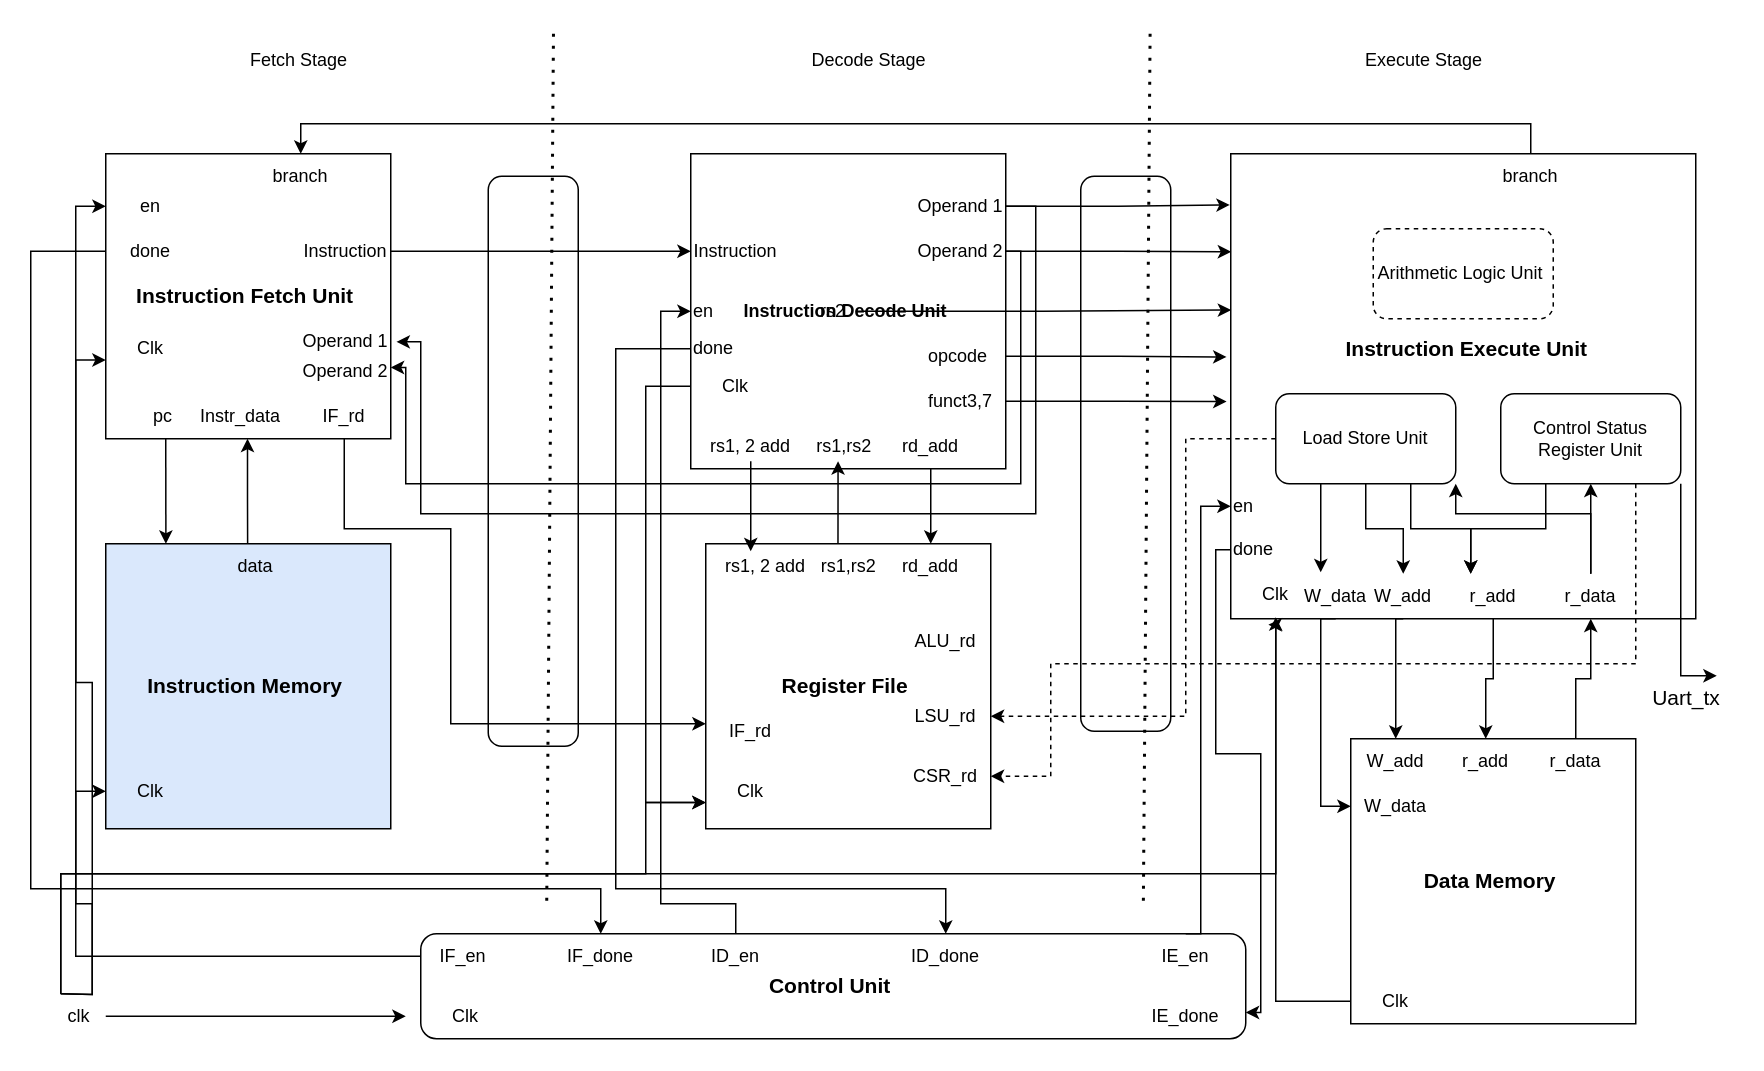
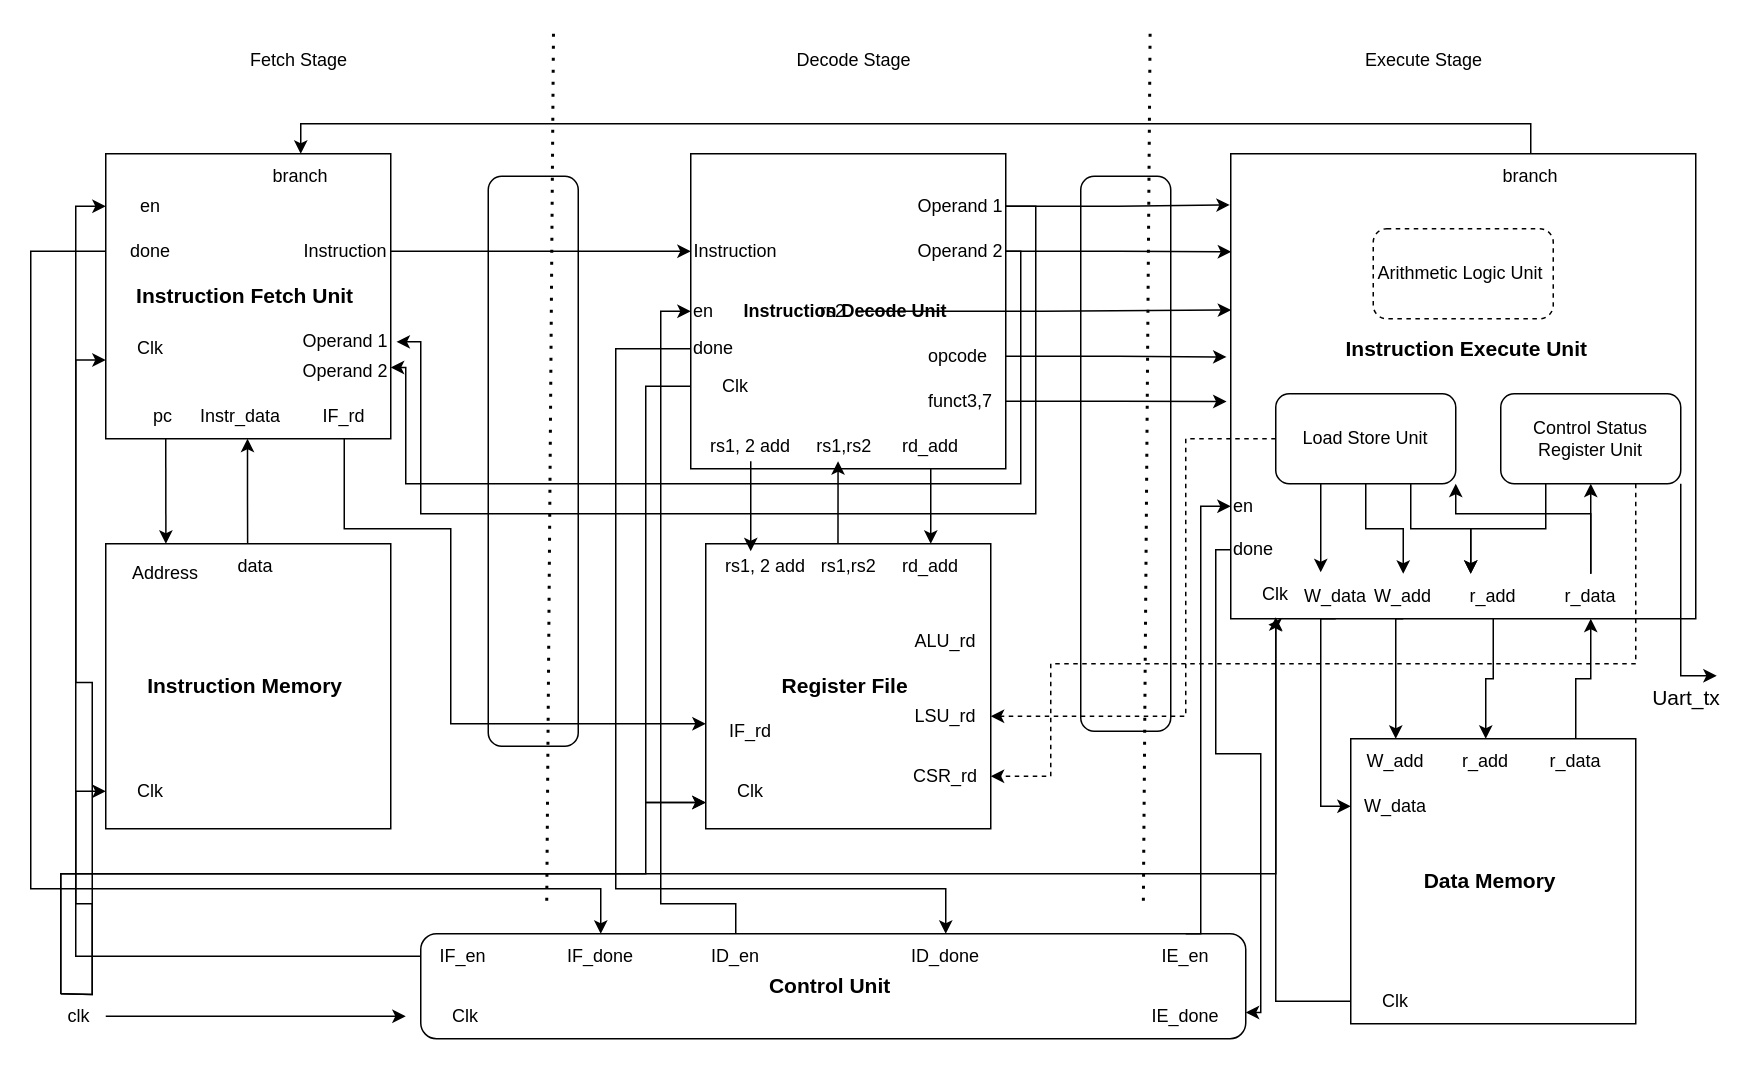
(869, 61) -> (854, 61)
none -> (166, 574)
(248, 686) -> (248, 686)
